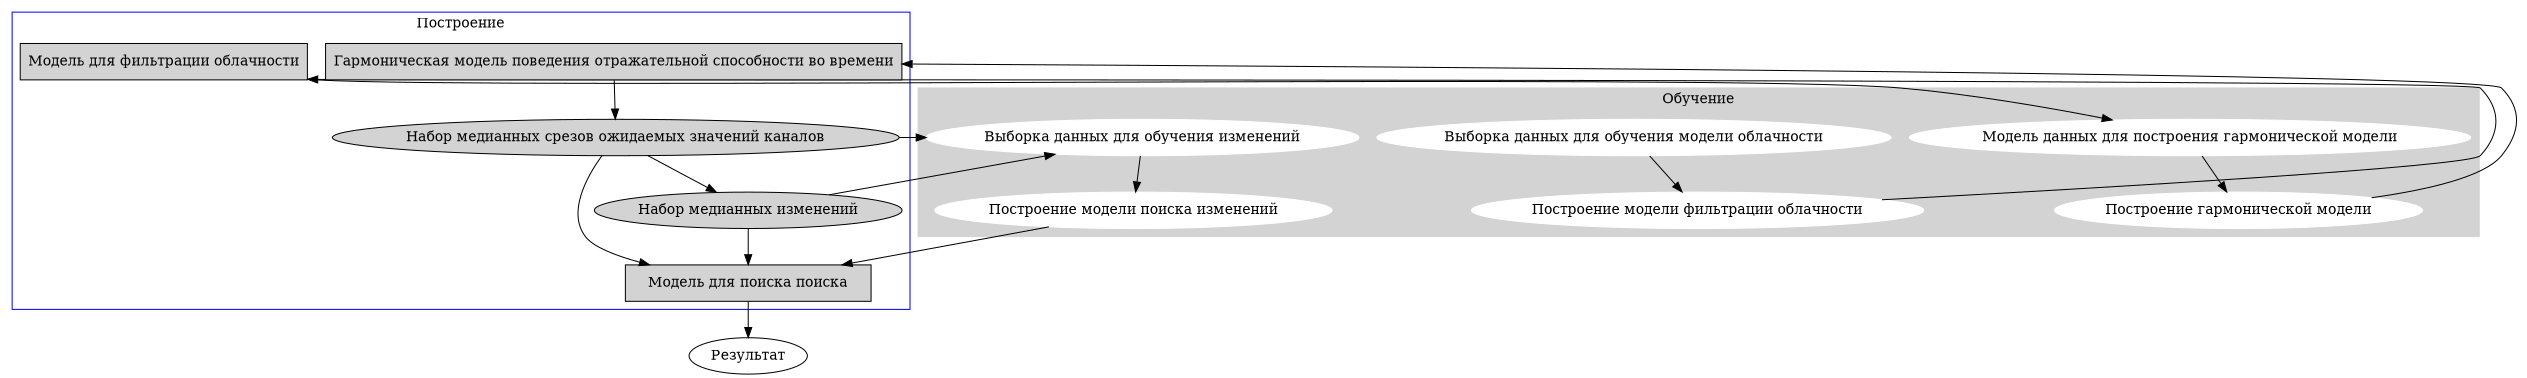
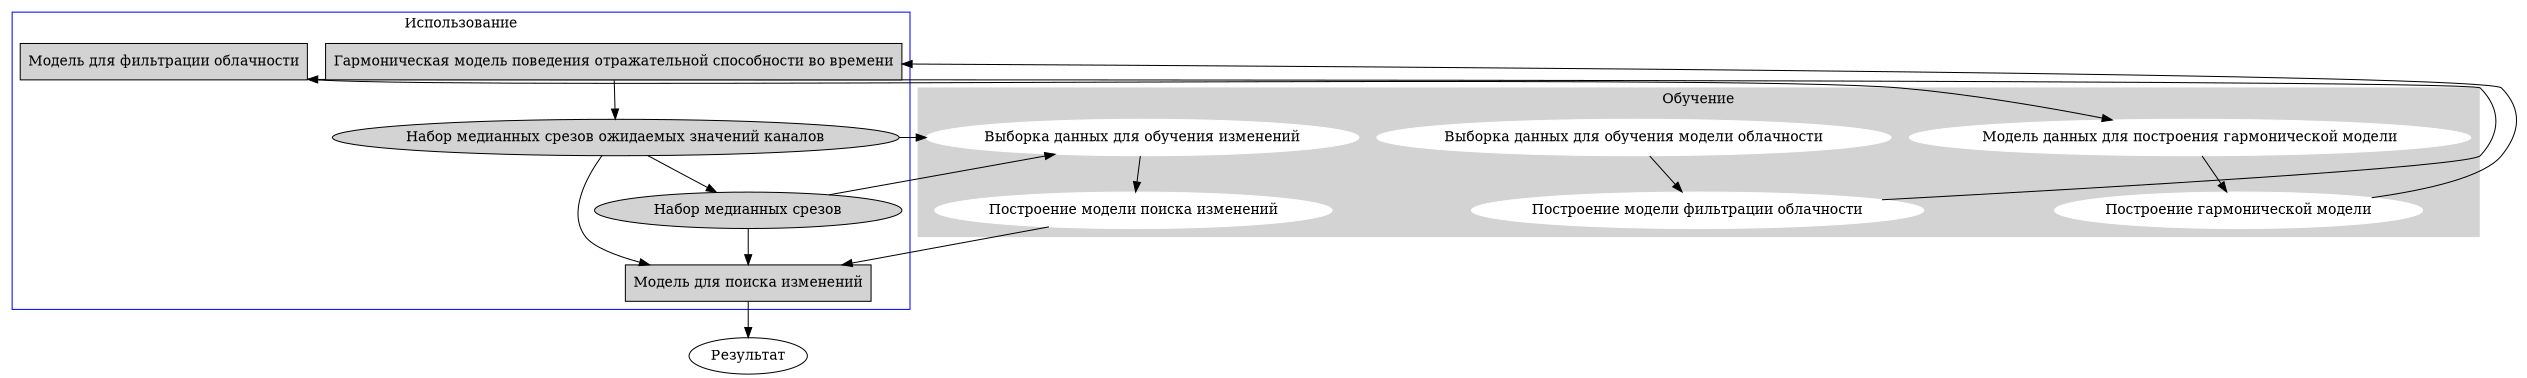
(461, 24) -> (461, 24)
(748, 210) -> (748, 210)
(748, 283) -> (748, 283)
